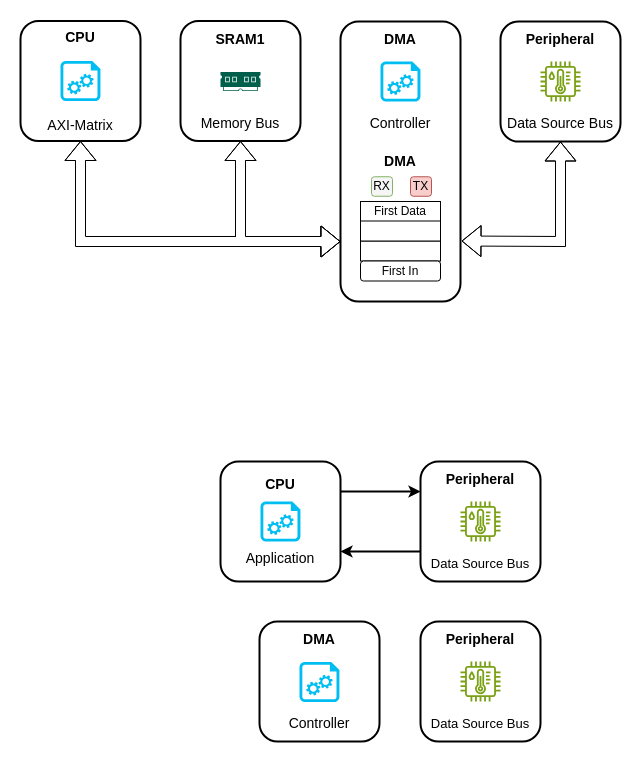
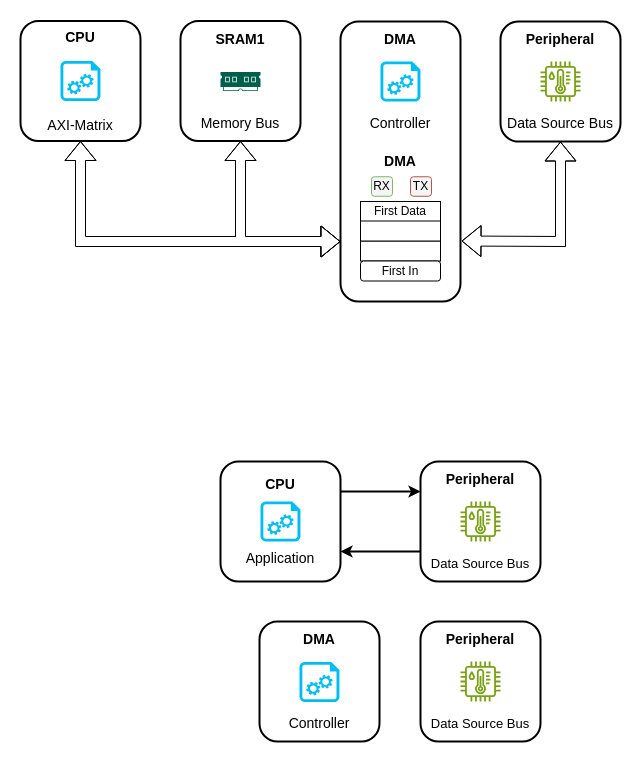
(421, 187) -> (421, 187)
